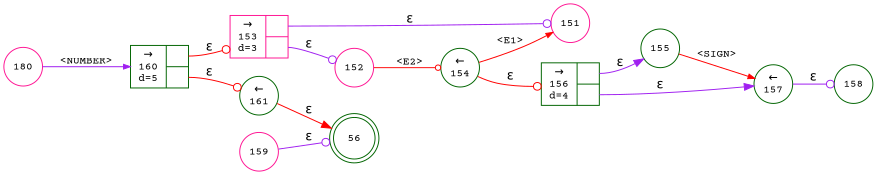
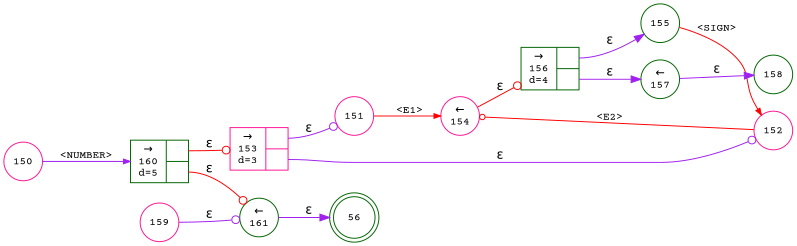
(513, 51) -> (404, 116)
(714, 65) -> (733, 55)
(23, 67) -> (23, 161)
(460, 68) -> (460, 116)
(810, 84) -> (712, 77)
(300, 114) -> (299, 217)
(300, 146) -> (205, 222)
